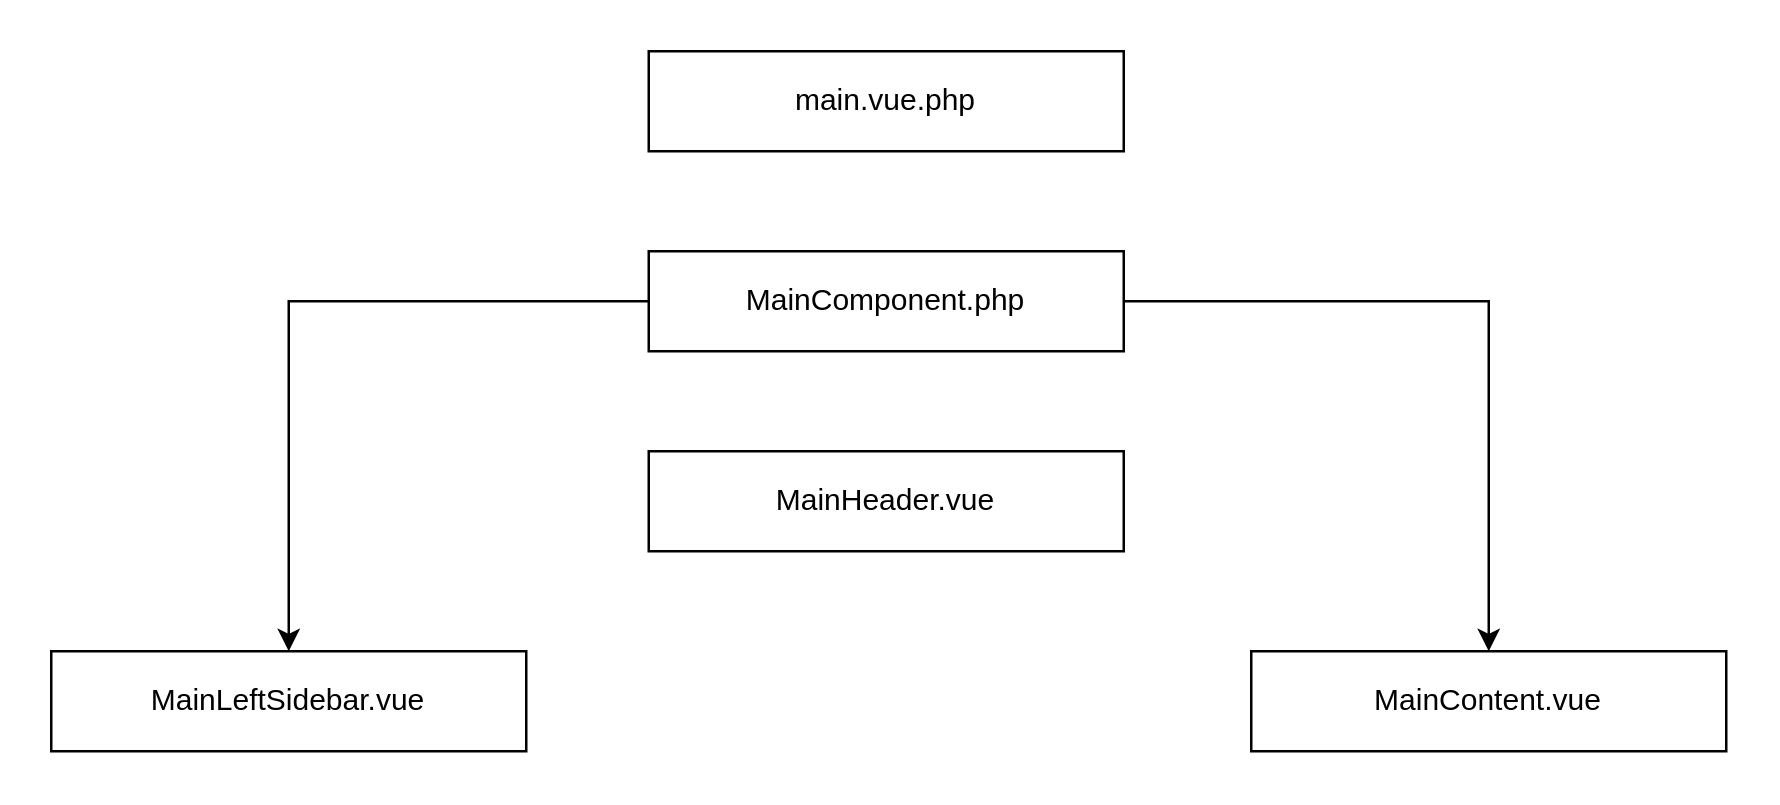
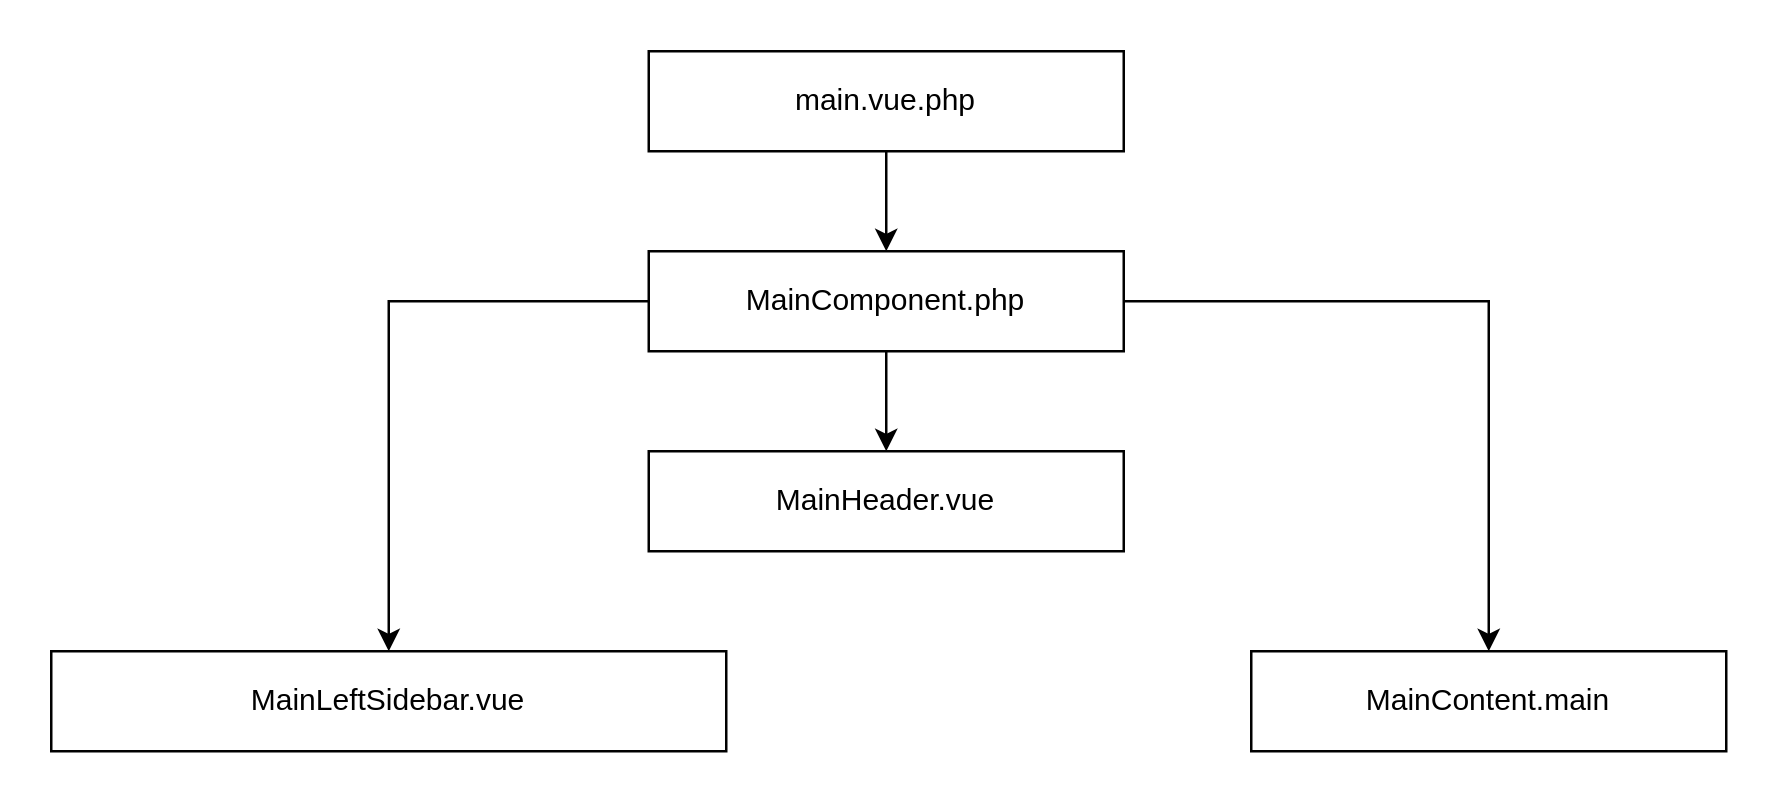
none -> (886, 193)
none -> (886, 393)
(289, 701) -> (389, 701)
(1489, 701) -> (1489, 701)
